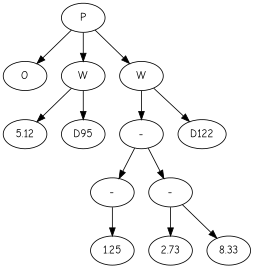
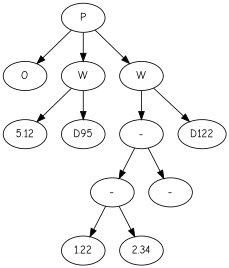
(112, 251) -> (83, 251)
none -> (141, 251)
(171, 251) -> none
(229, 251) -> none
